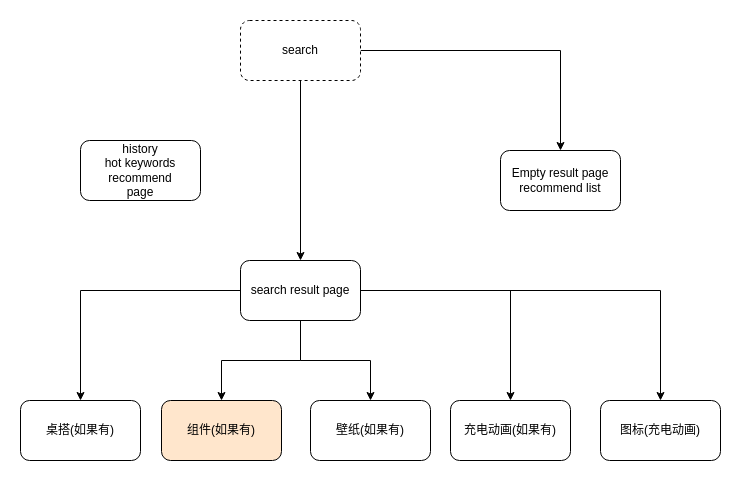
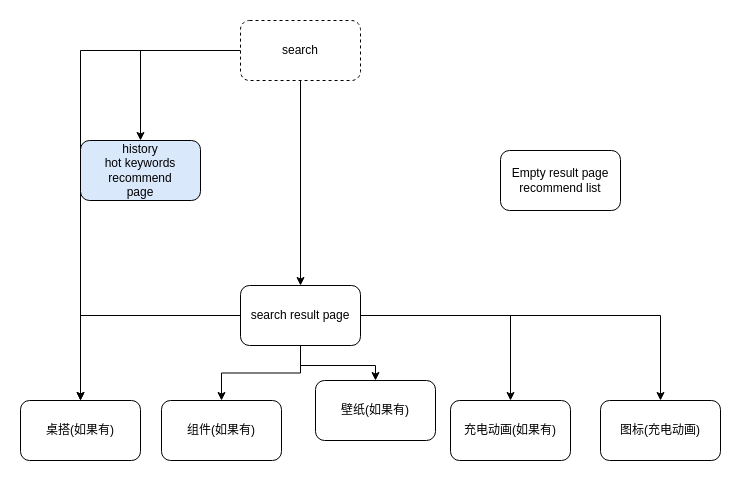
(507, 51) -> (81, 70)
none -> (141, 93)
(141, 171) -> (141, 171)
(301, 291) -> (301, 316)
(222, 431) -> (222, 431)
(371, 431) -> (376, 411)
